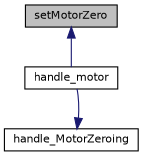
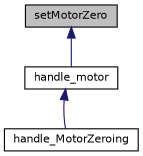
(79, 103) -> (64, 115)
